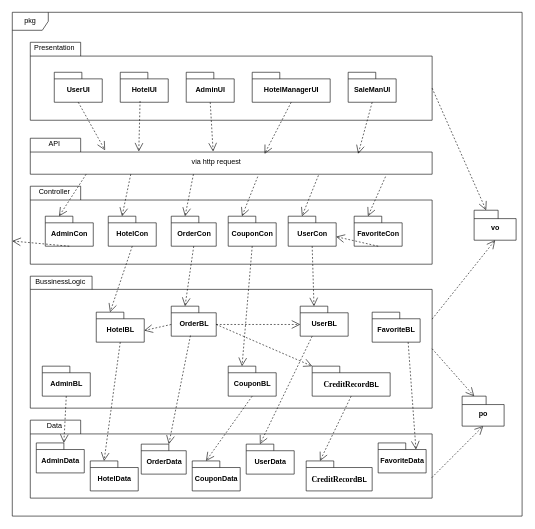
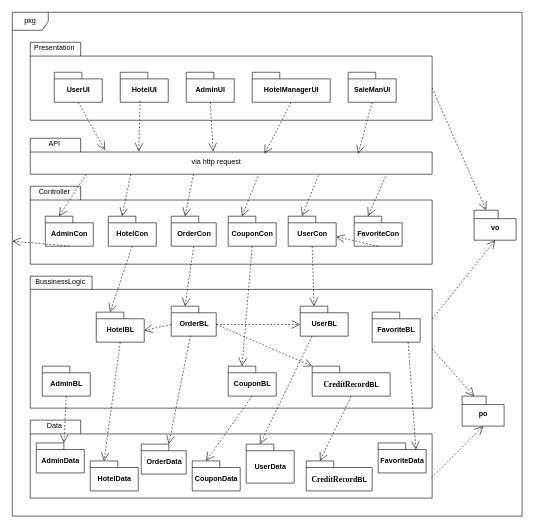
(270, 459) -> (270, 464)
